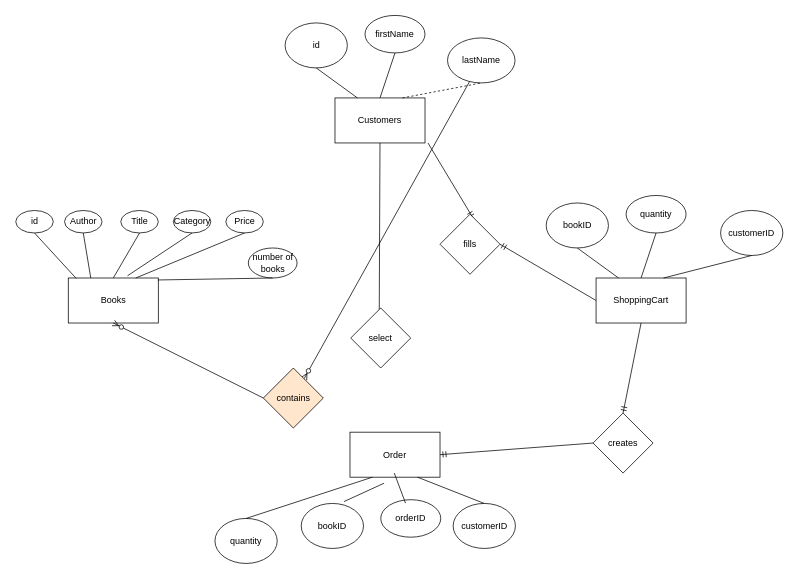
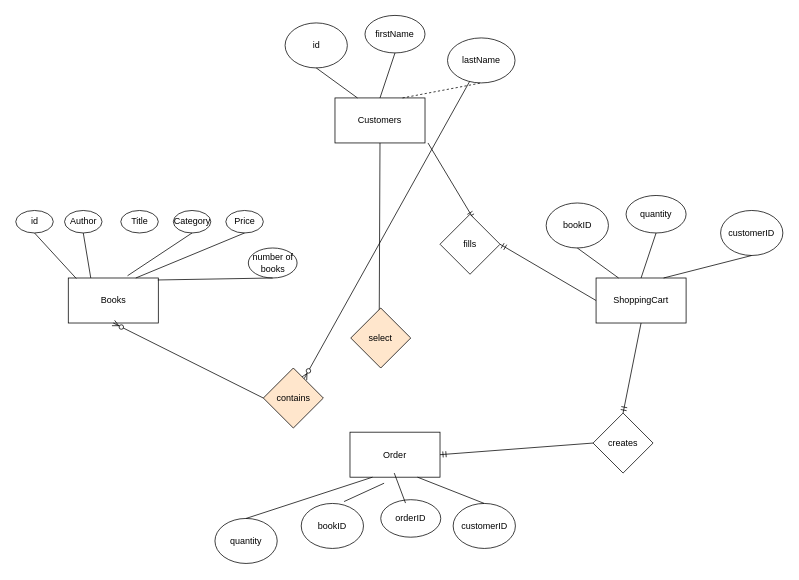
(126, 255) -> none
(381, 338) -> (381, 338)
